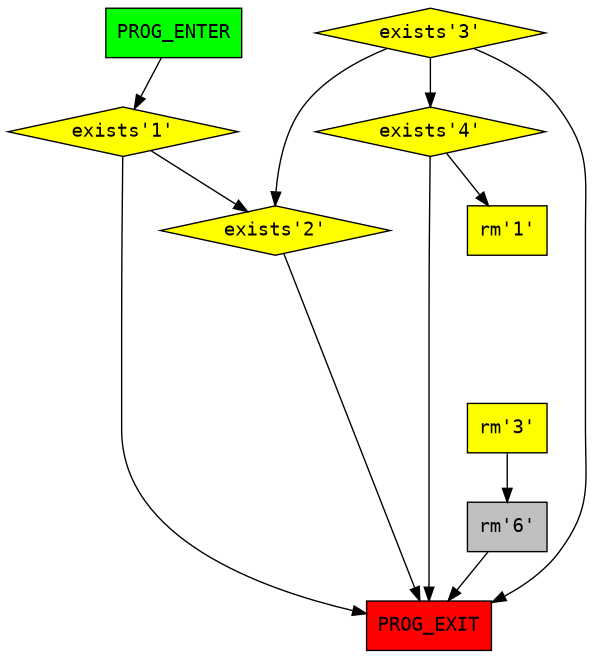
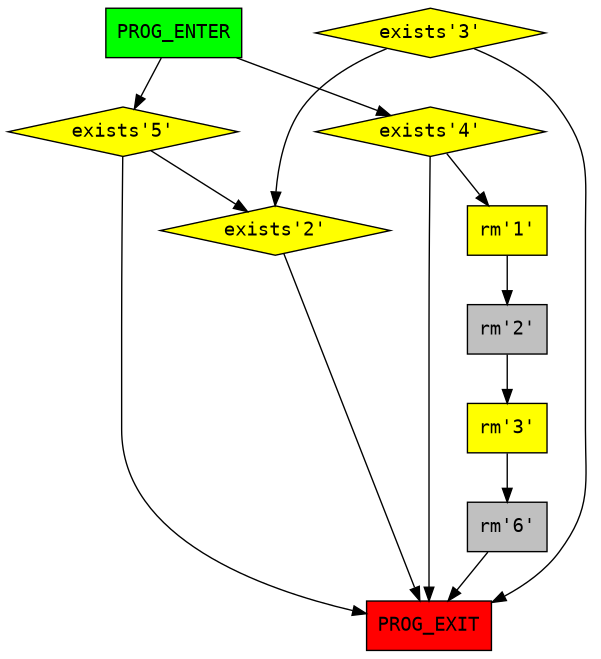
(430, 76) -> (307, 84)
(123, 132) -> (123, 132)
none -> (507, 329)
